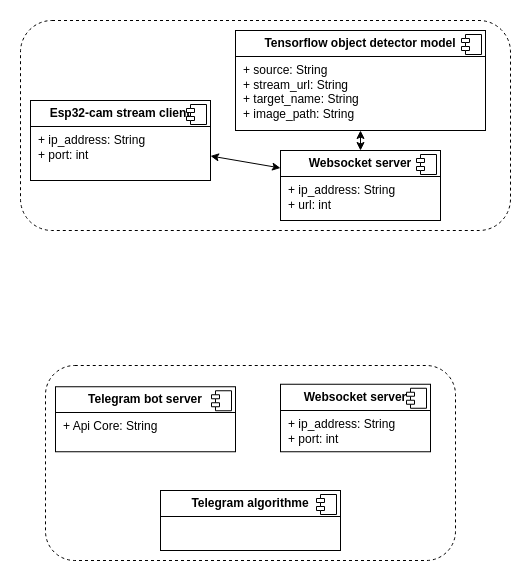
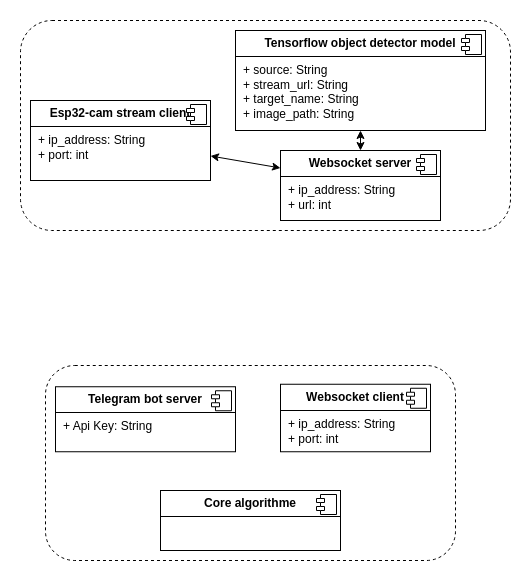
(340, 385) -> (340, 385)
(115, 387) -> (115, 387)
(218, 491) -> (206, 491)
